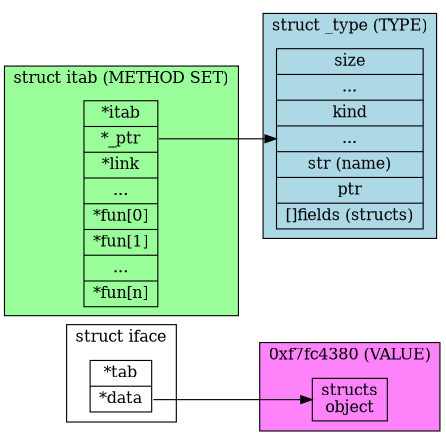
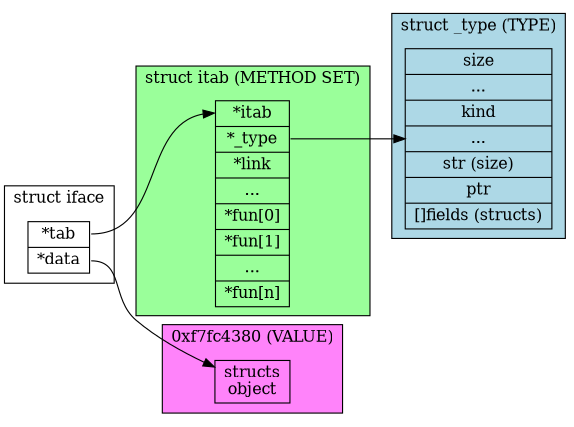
(121, 139) -> (252, 139)
(350, 164) -> (479, 164)
none -> (151, 179)
